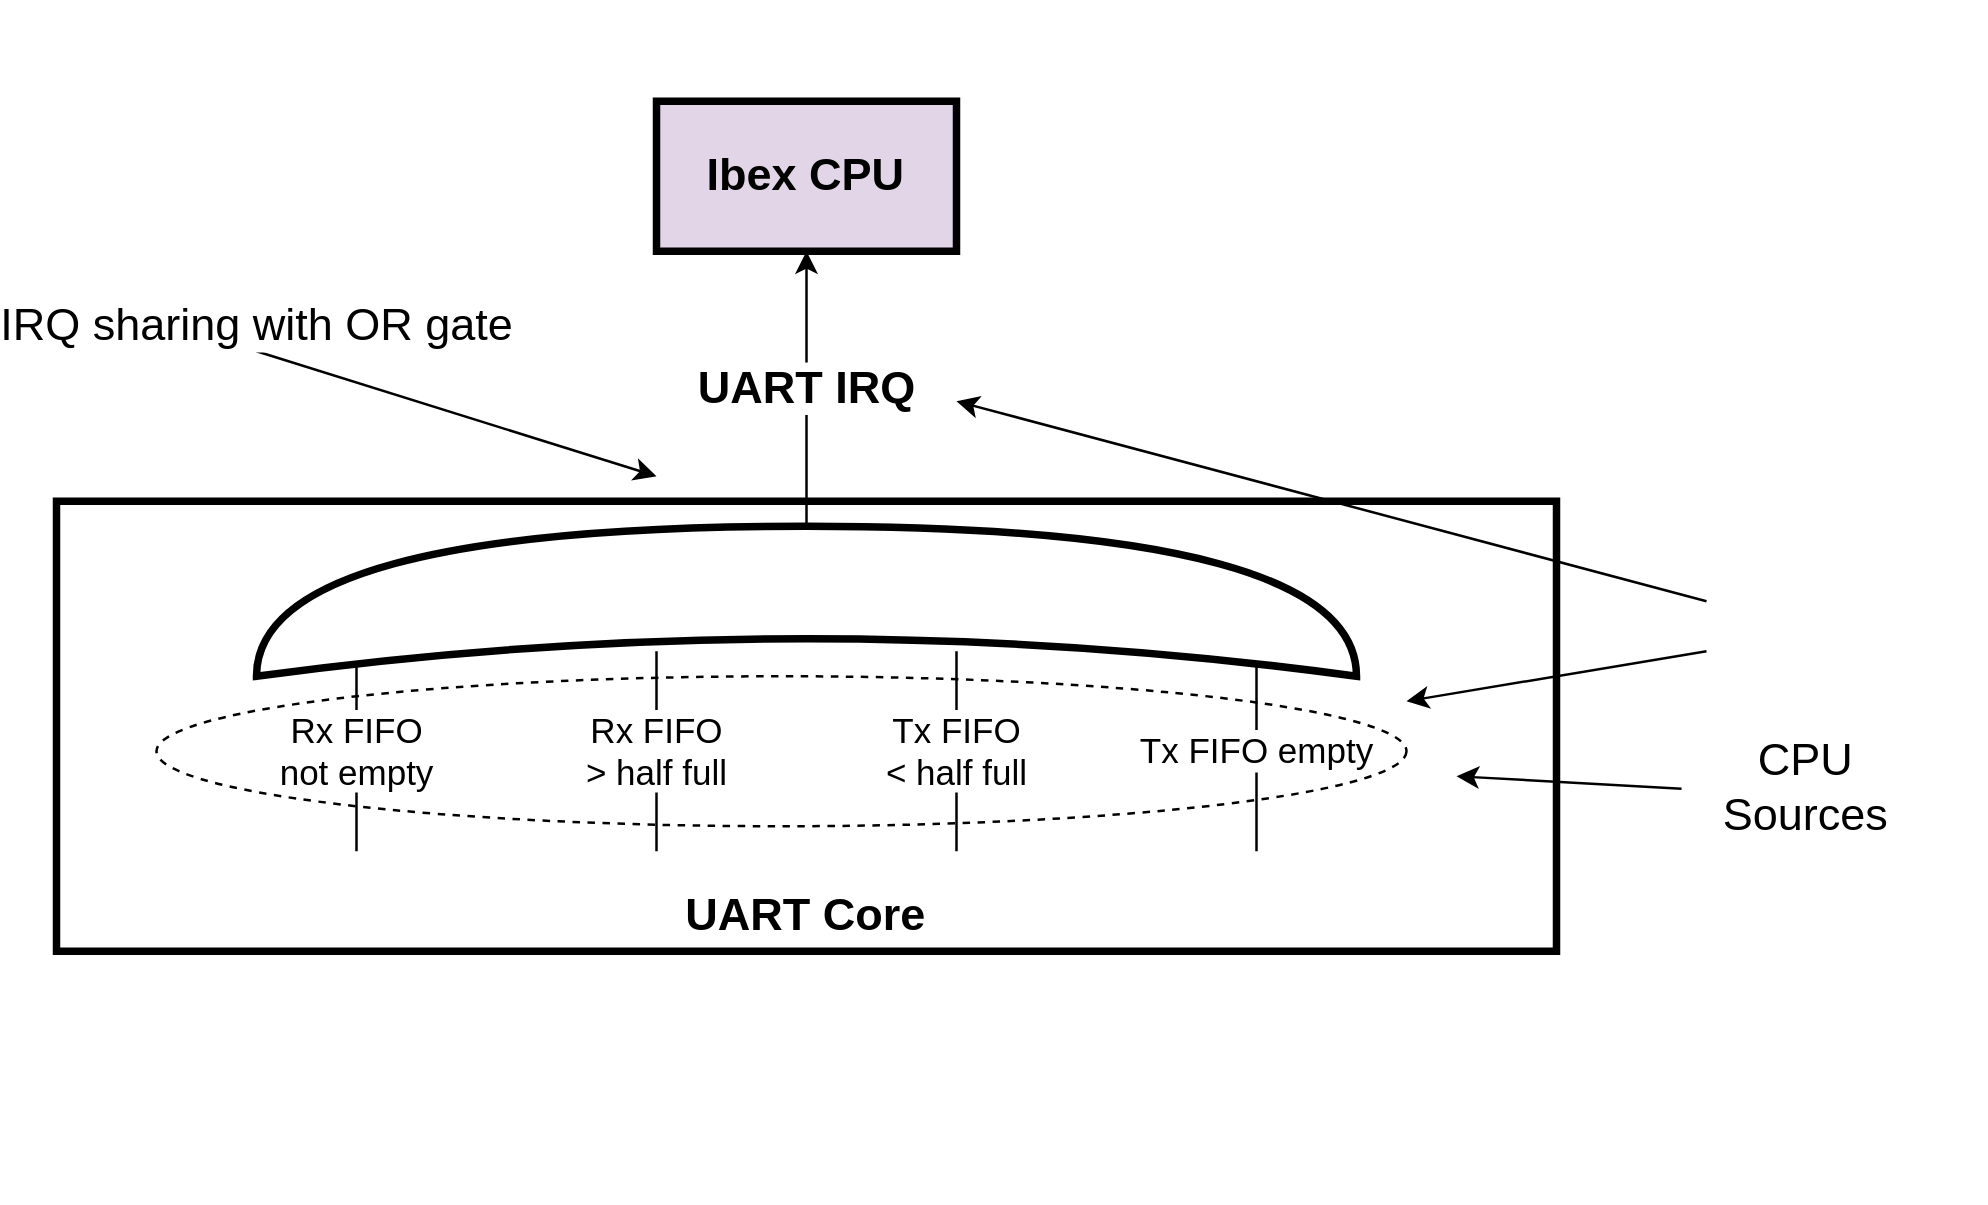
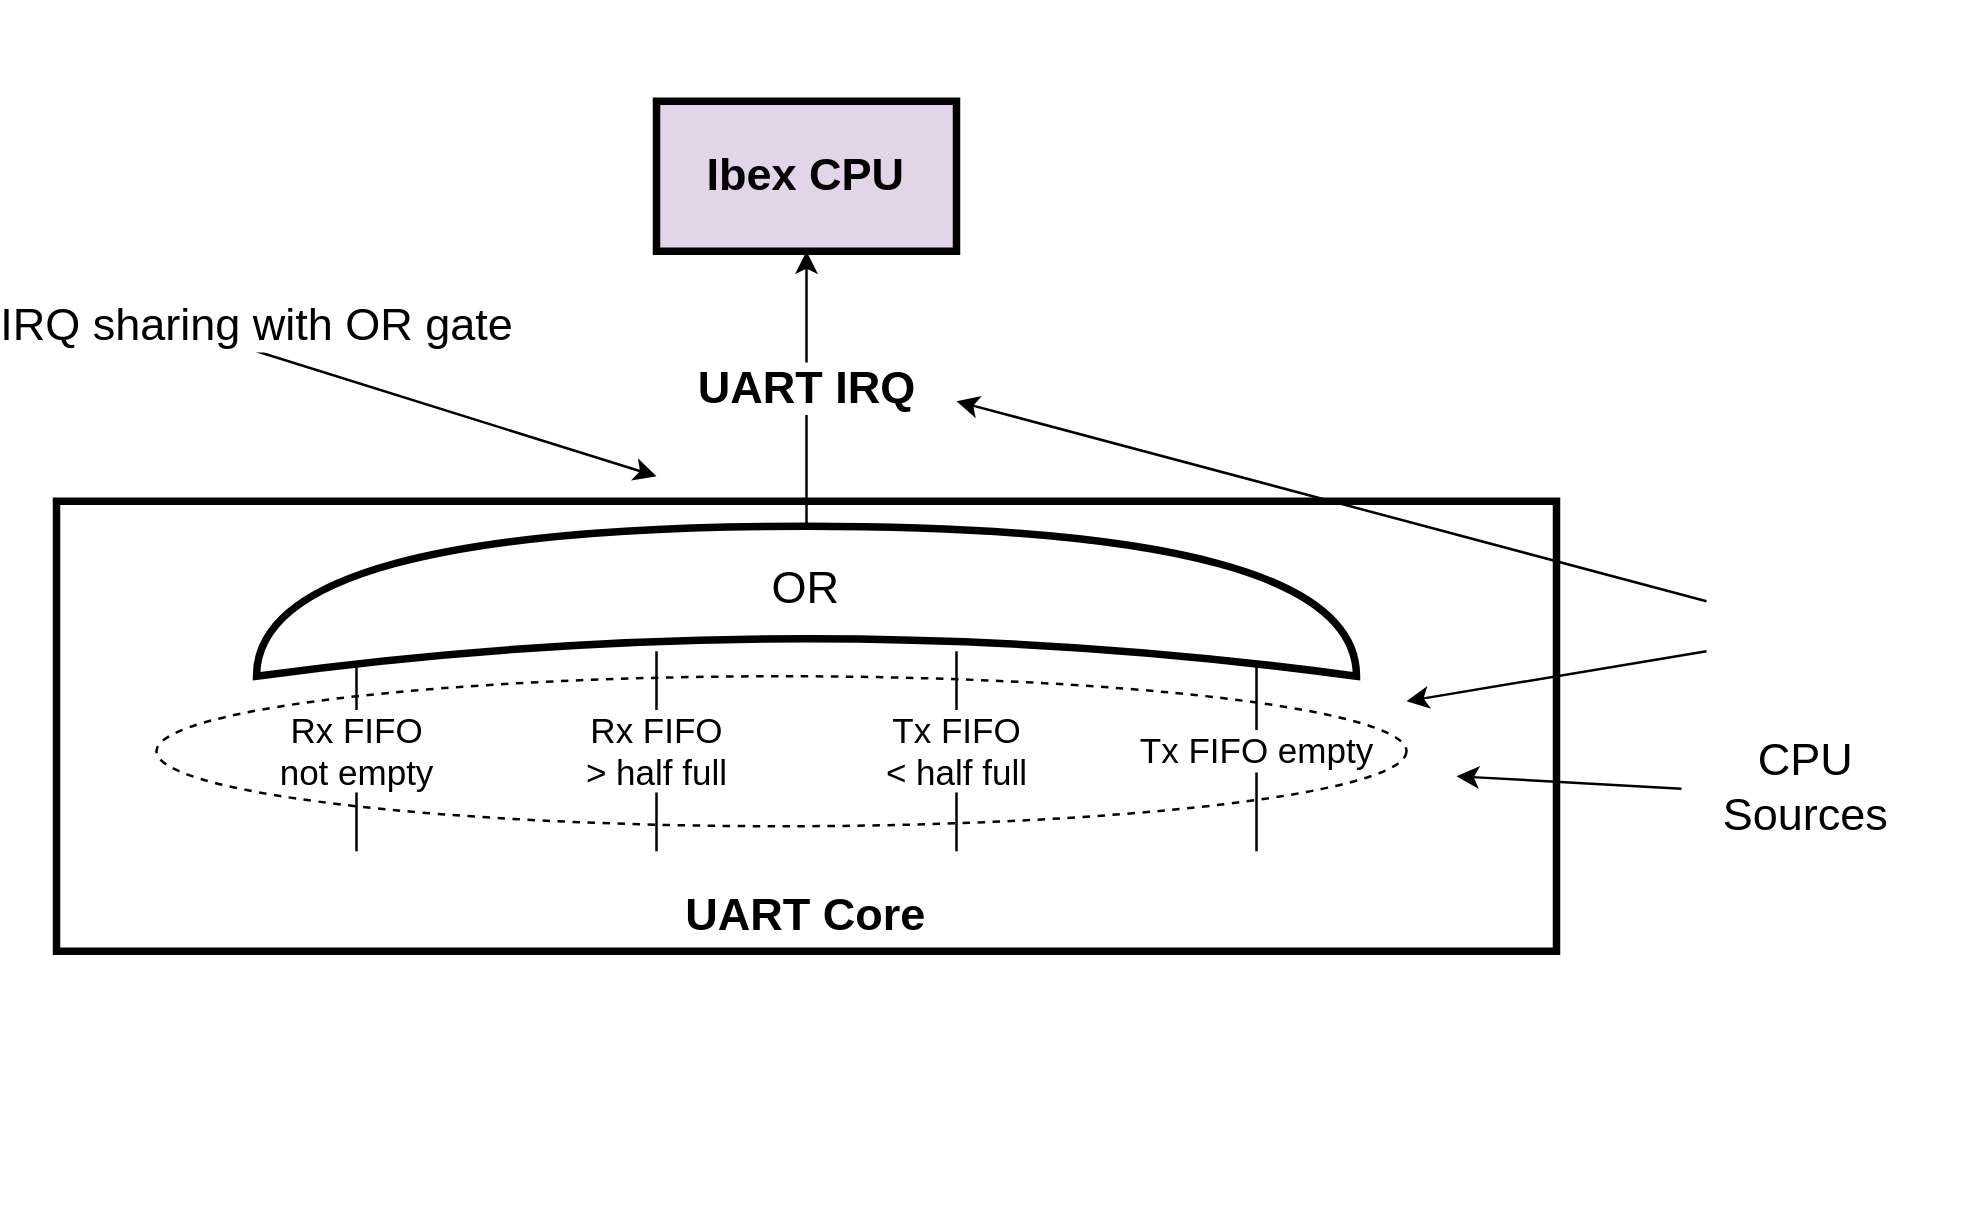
none -> (806, 589)
